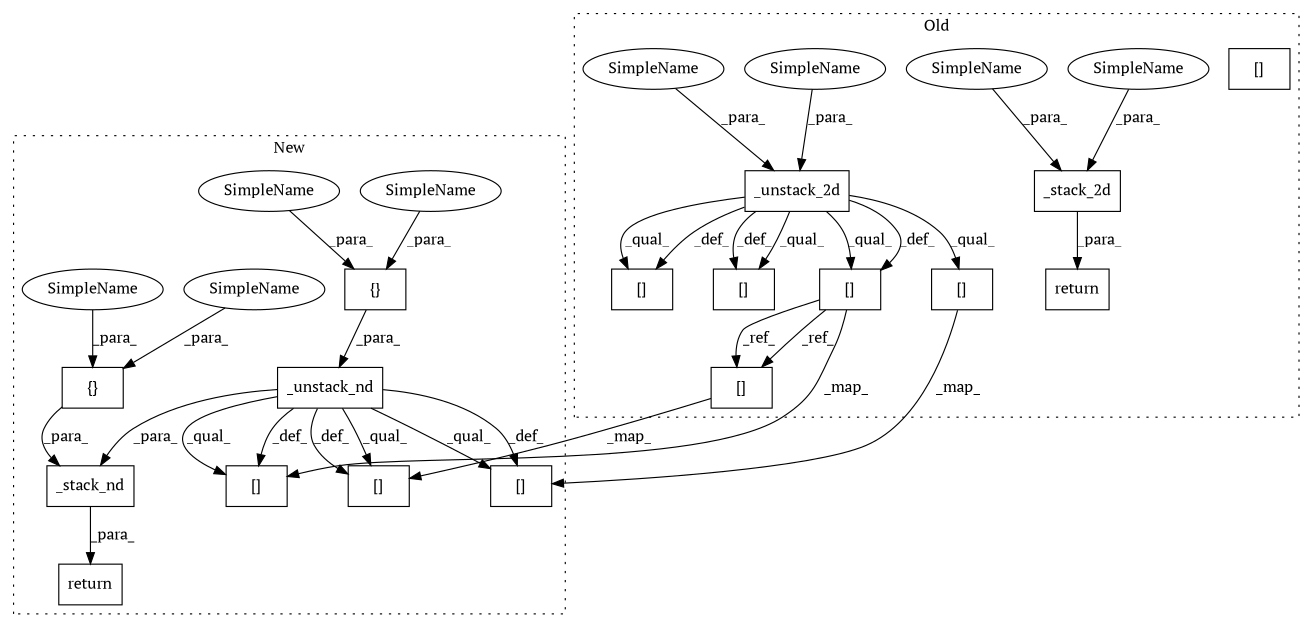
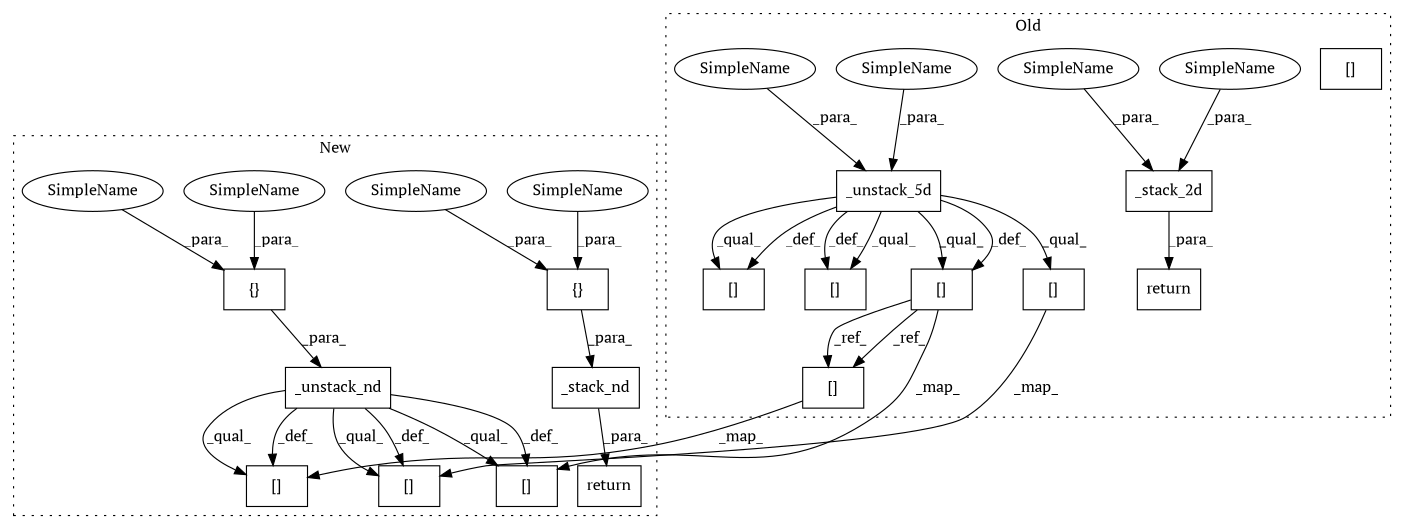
(797, 191) -> (889, 191)
(185, 406) -> none
